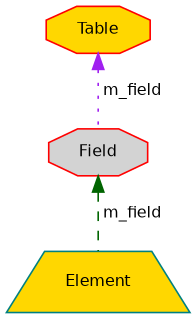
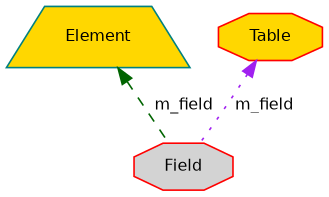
(98, 222) -> (148, 112)
